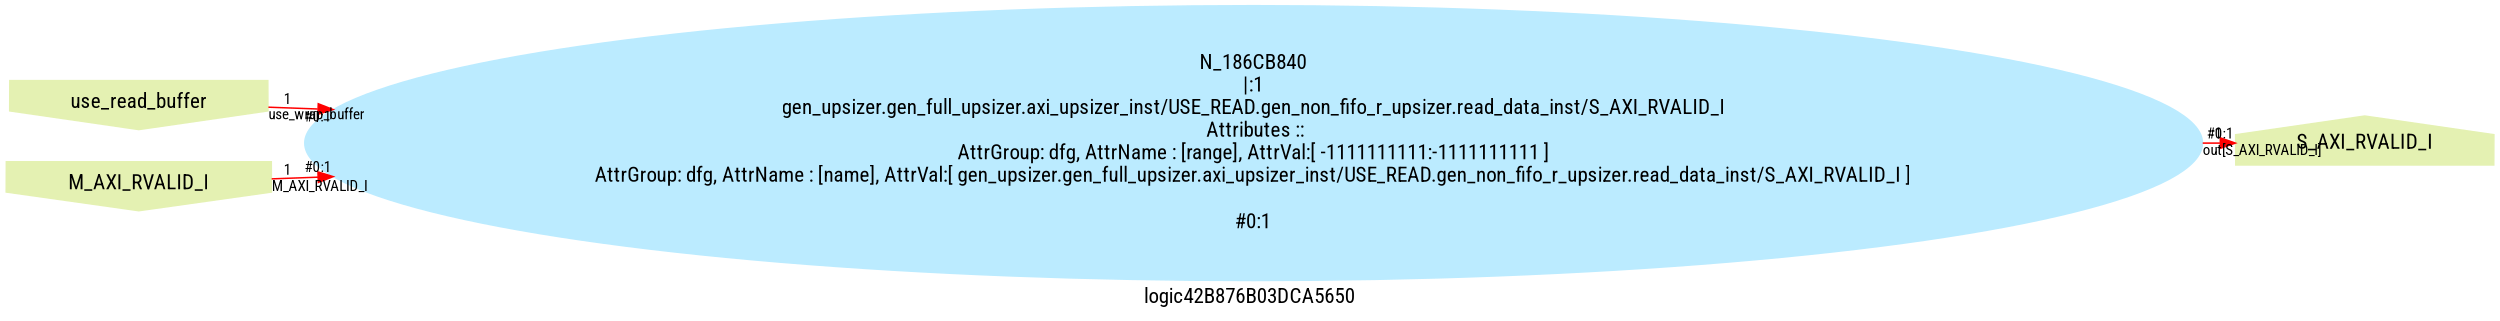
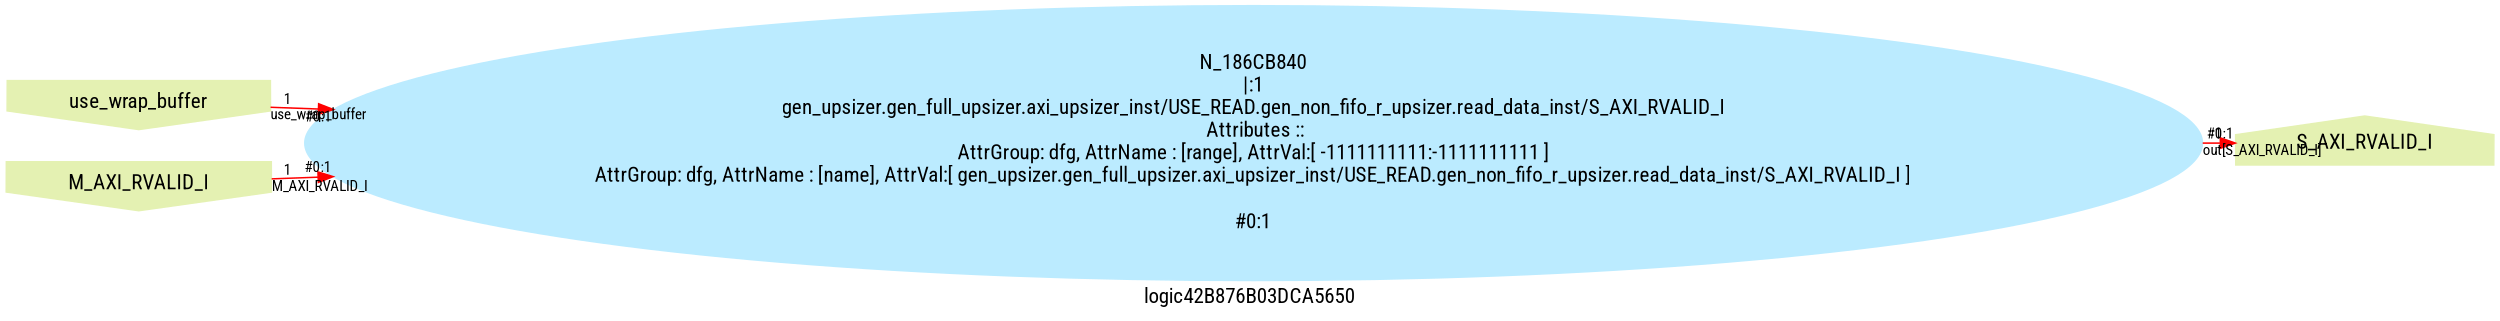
(139, 103) -> (139, 103)
